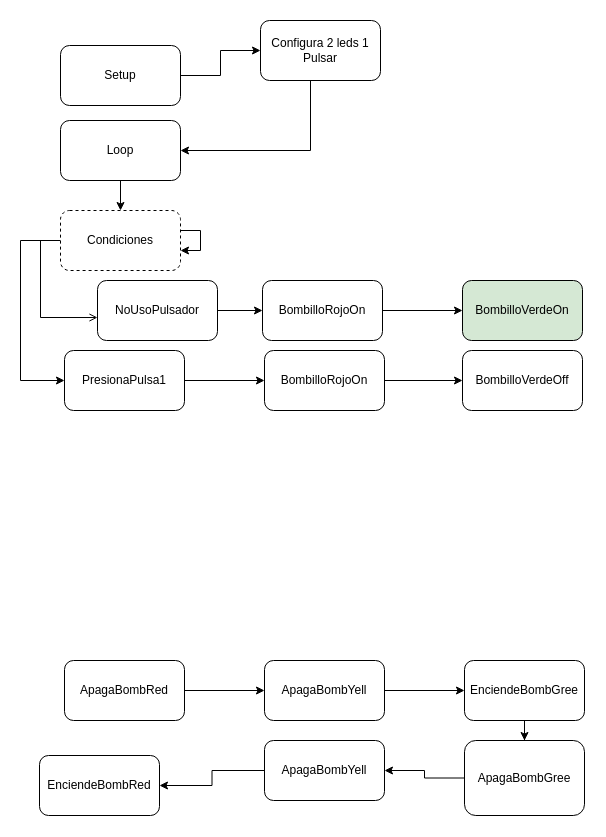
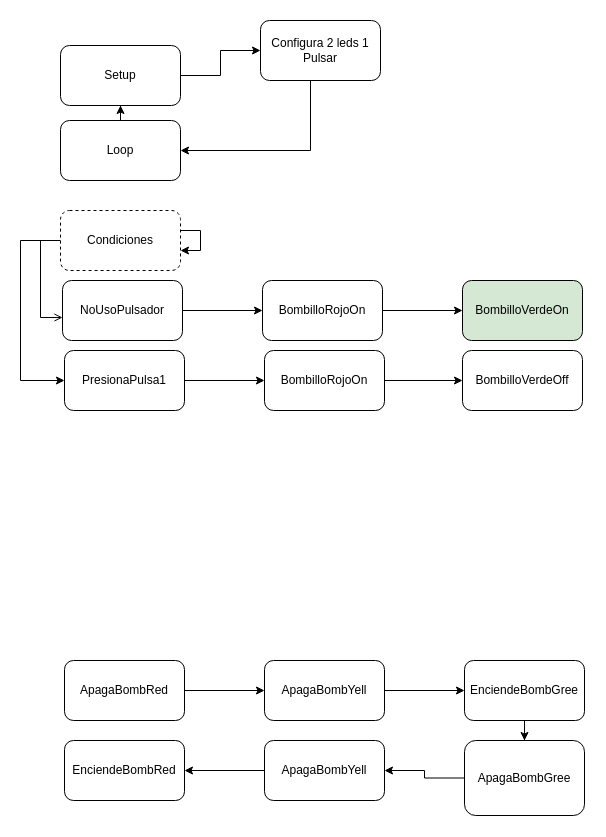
(121, 200) -> (121, 104)
(158, 311) -> (123, 311)
(100, 786) -> (125, 771)
